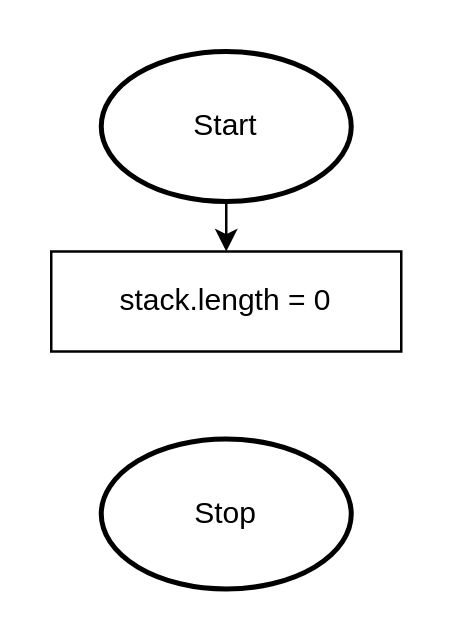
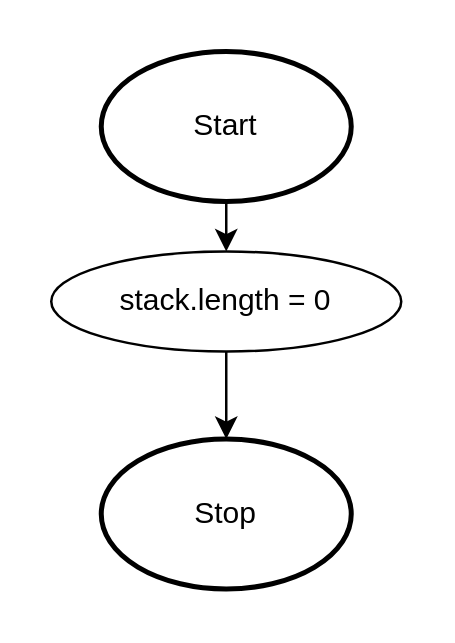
(226, 301) -> (226, 301)
none -> (226, 387)
